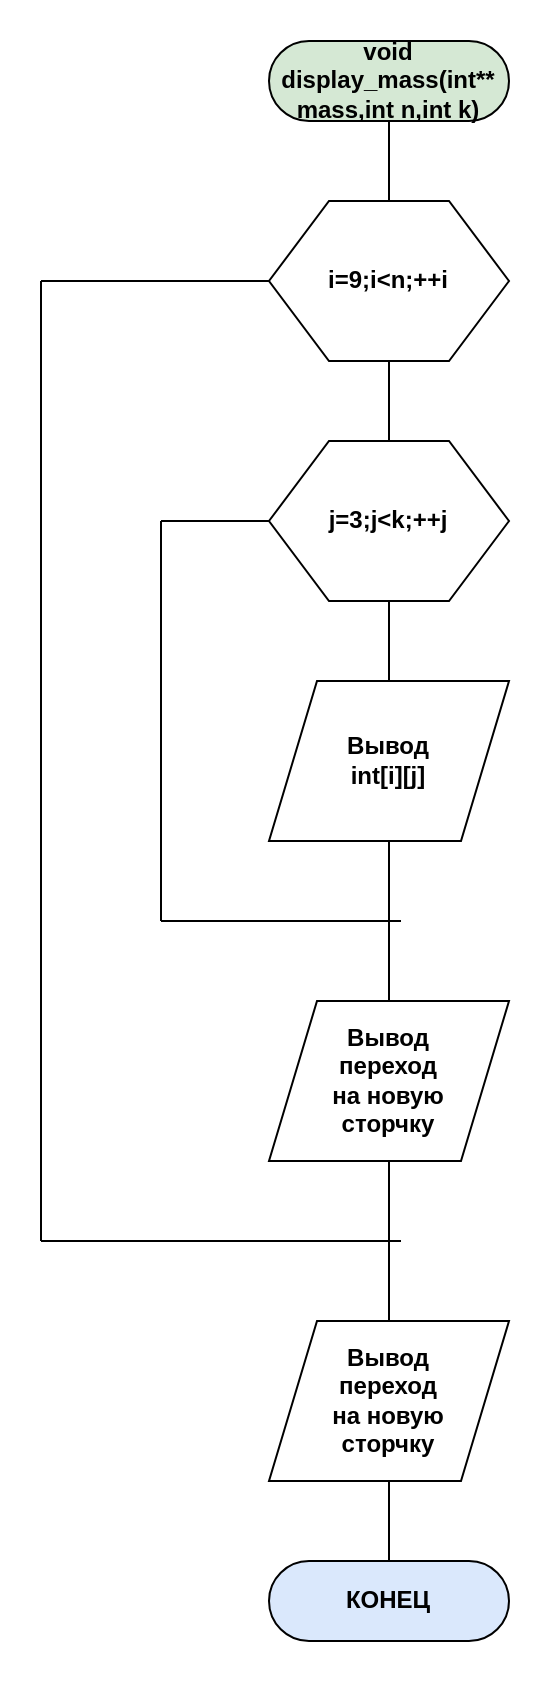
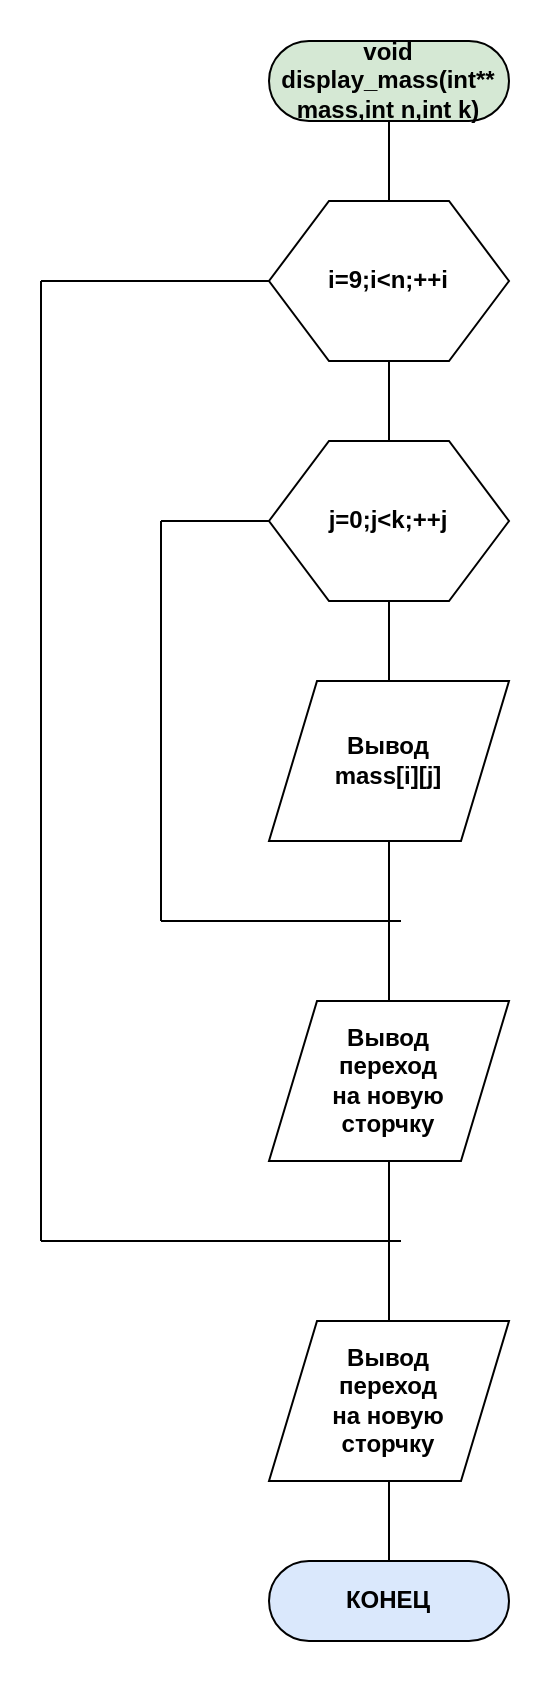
(389, 521) -> (389, 521)
(389, 761) -> (389, 761)
